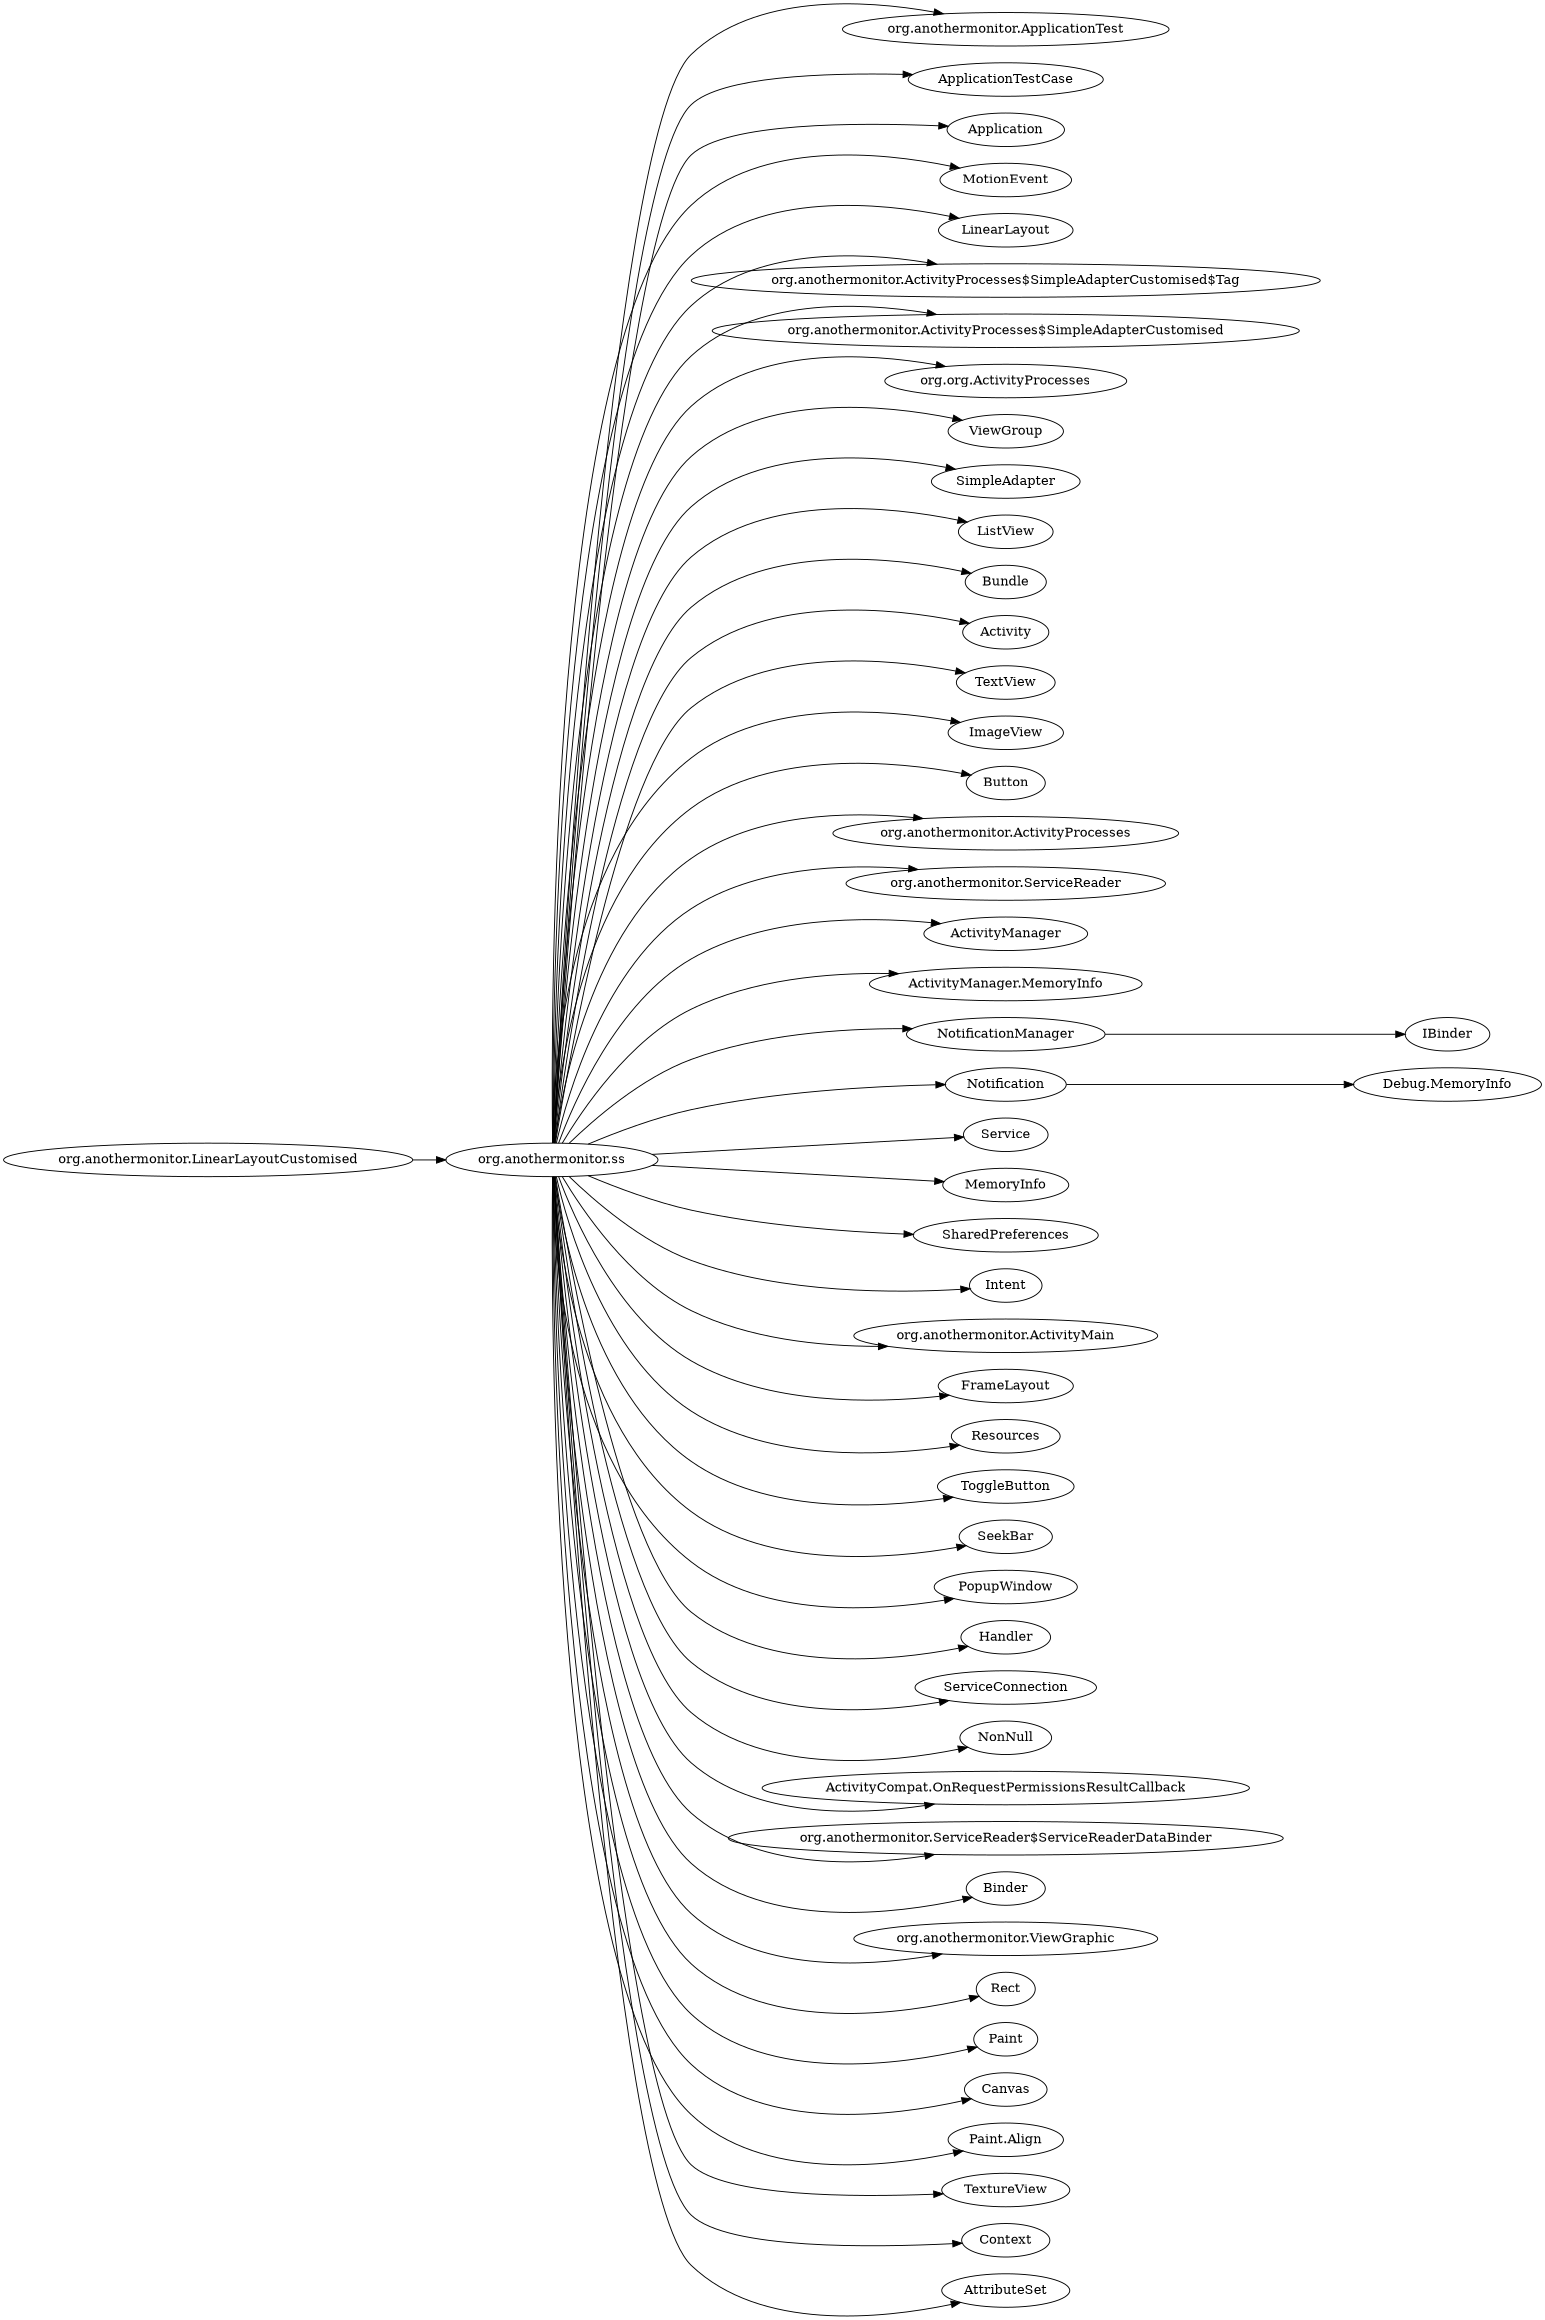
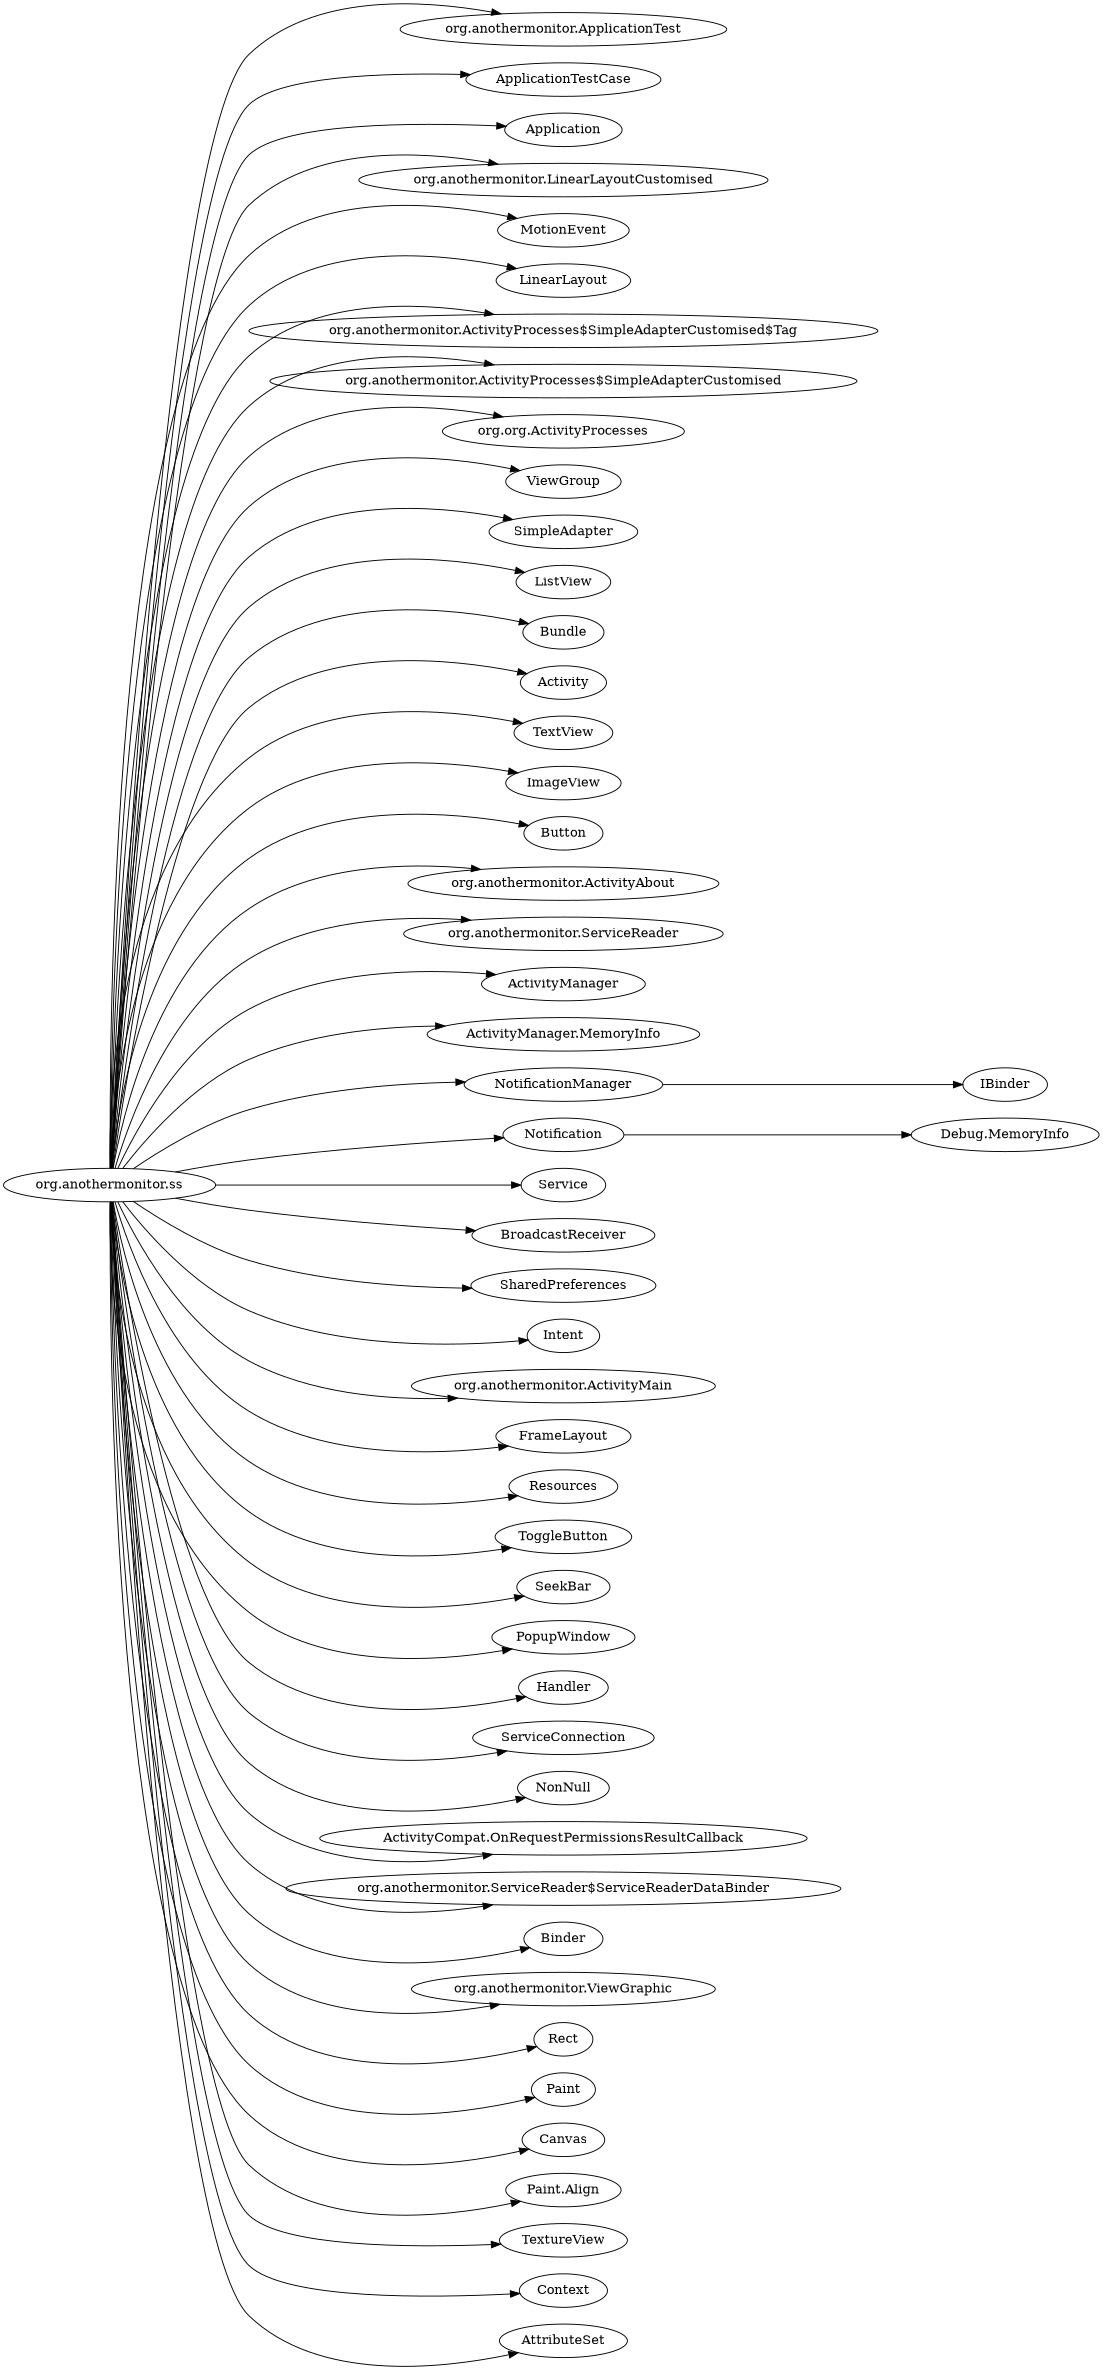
(1006, 833) -> (563, 884)
(425, 1160) -> (182, 465)
(1006, 1185) -> (563, 1235)
